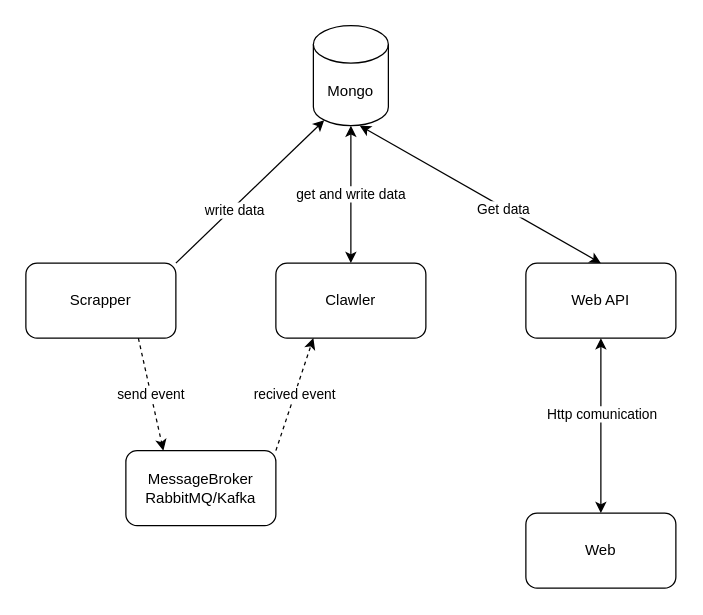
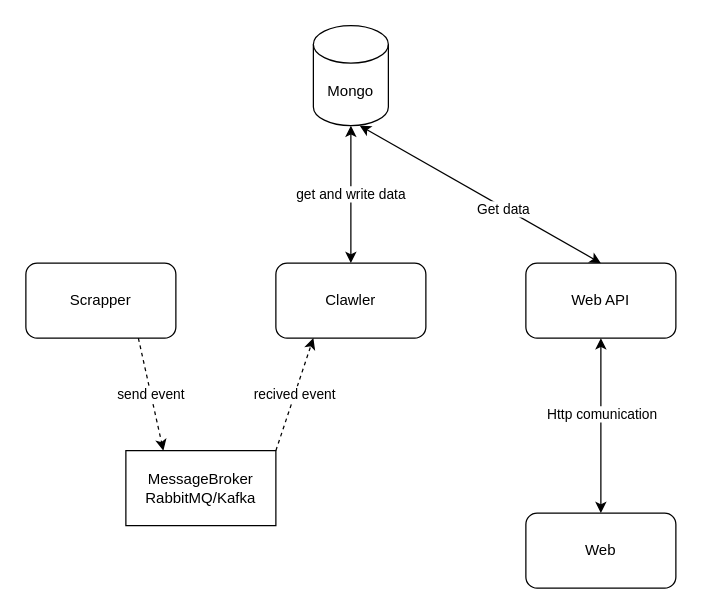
(247, 194) -> none
(201, 488) -> (201, 488)
